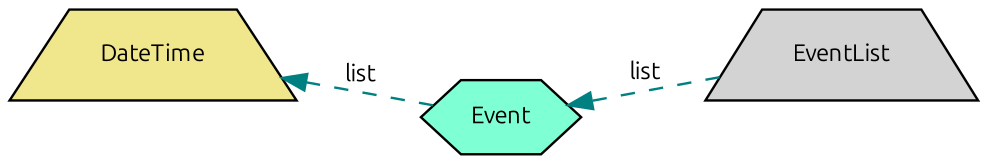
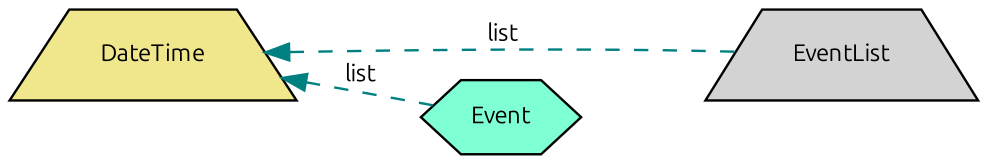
(656, 89) -> (513, 50)
